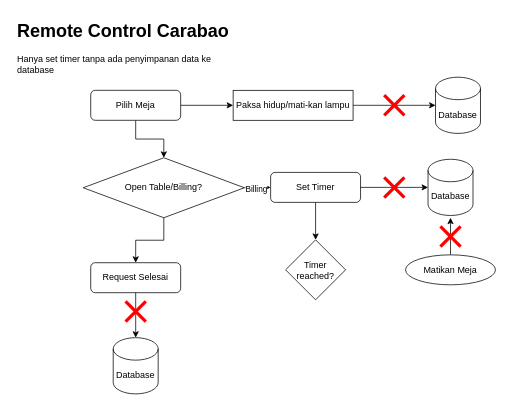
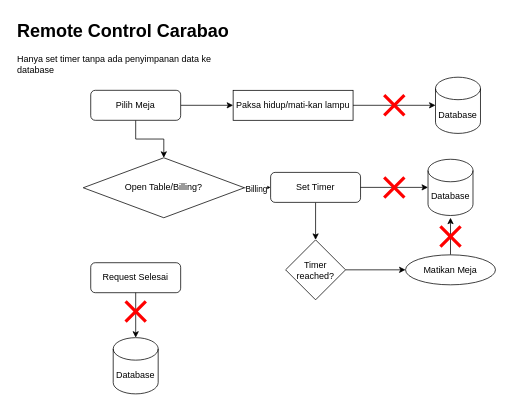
(152, 240) -> none
none -> (399, 270)
